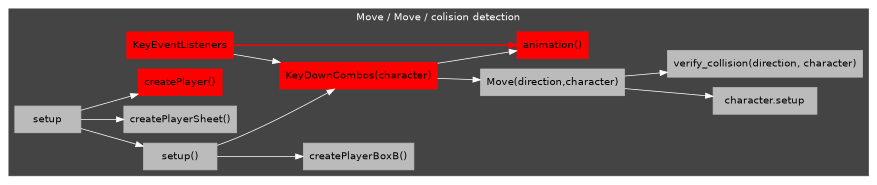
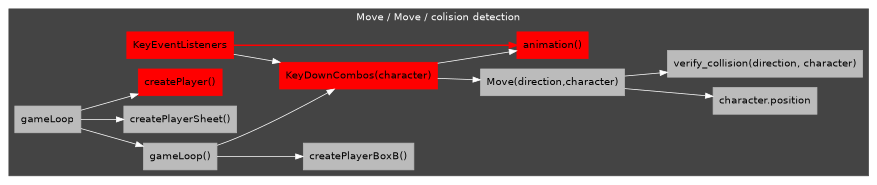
(765, 101) -> (765, 101)
(48, 119) -> (48, 119)
(180, 156) -> (180, 156)
